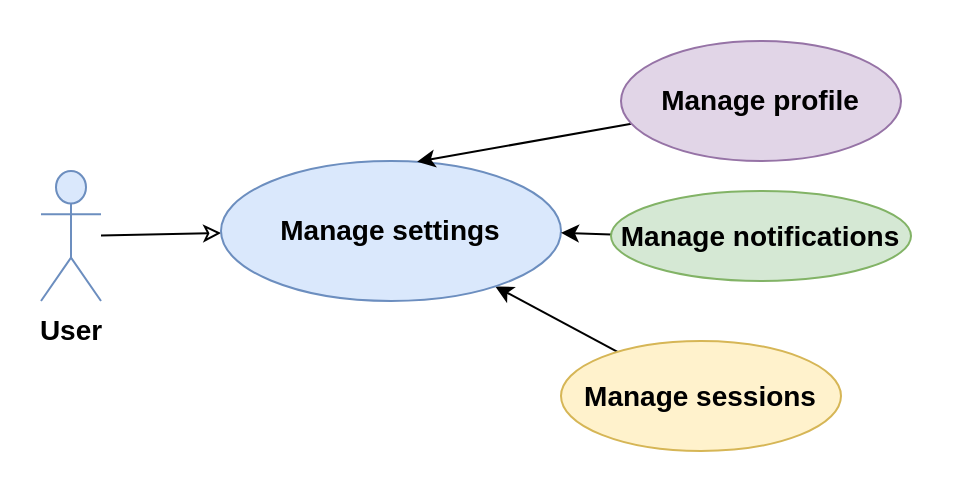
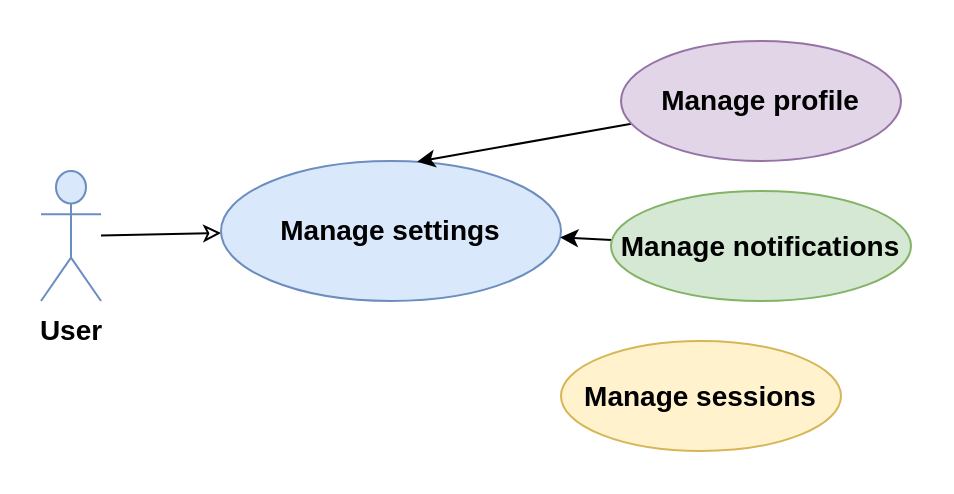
(761, 236) -> (761, 246)
(562, 322) -> none
